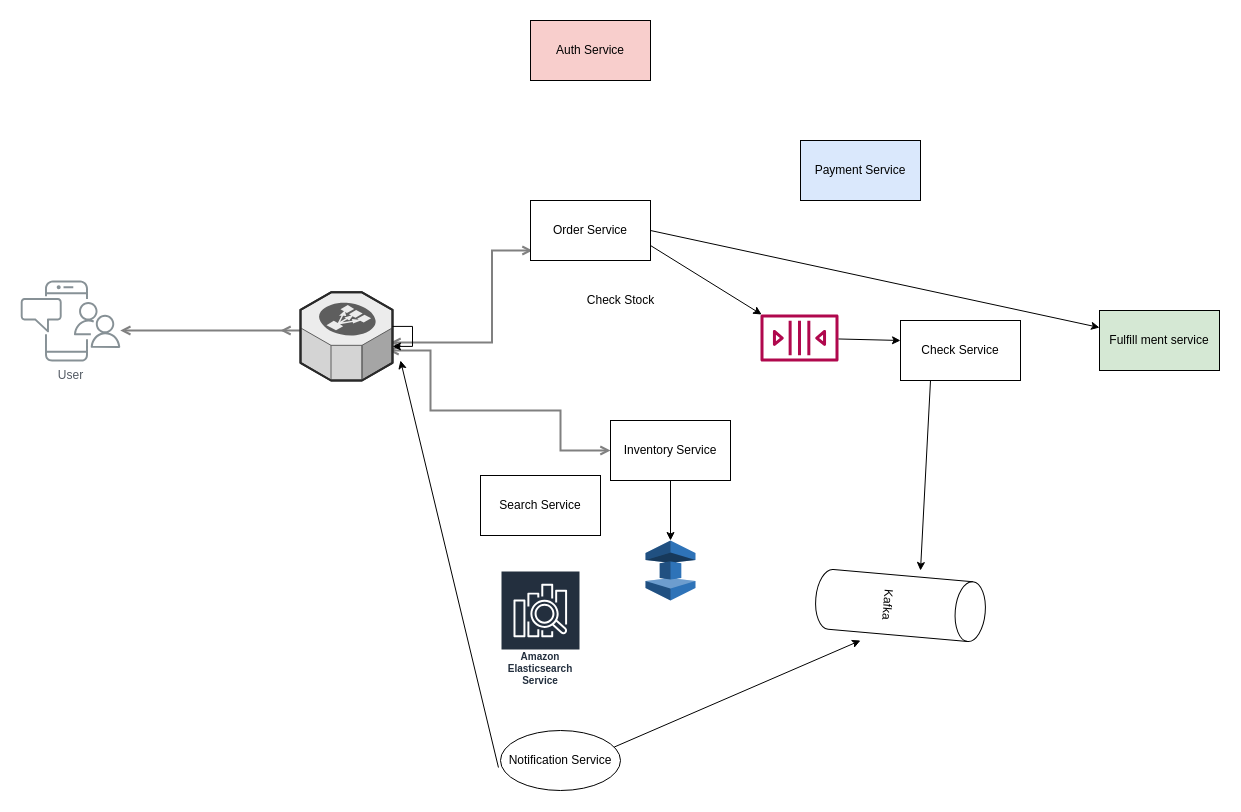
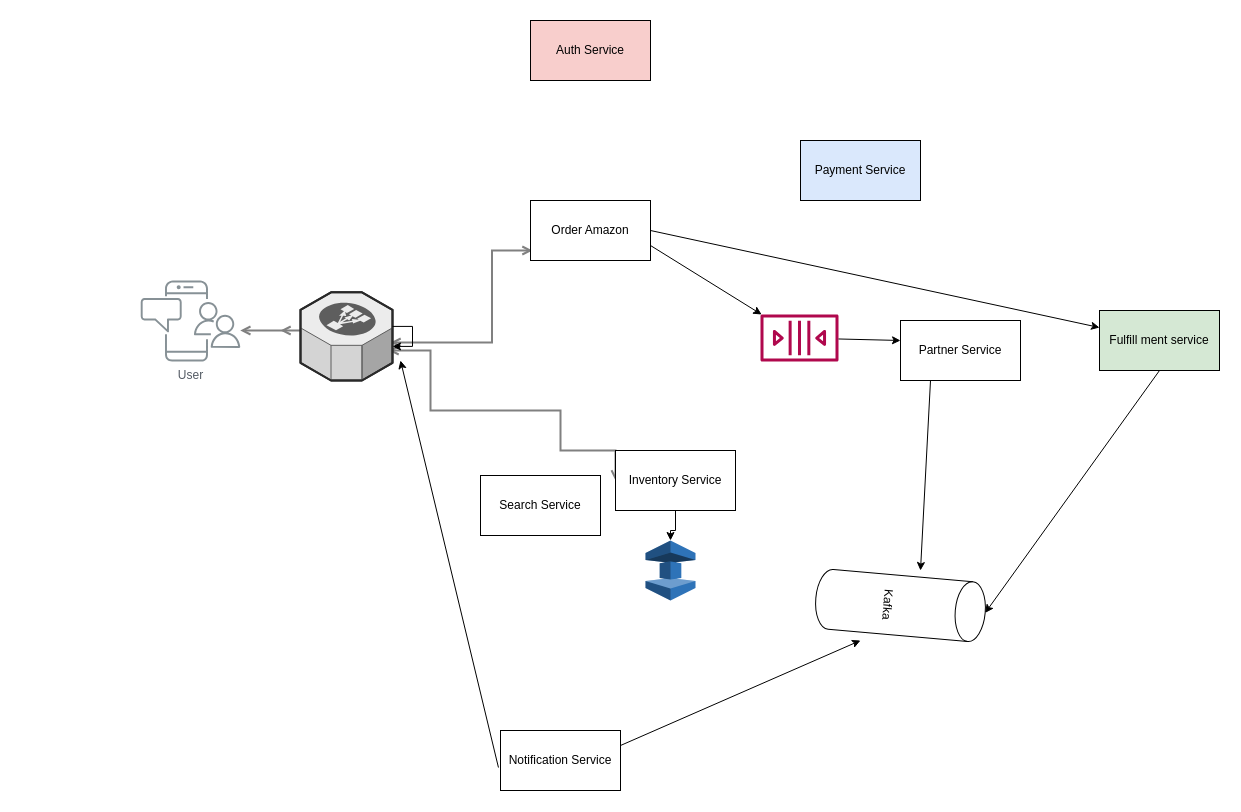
(591, 231) -> (591, 231)
(621, 301) -> none
(71, 321) -> (191, 321)
(961, 351) -> (961, 351)
(671, 451) -> (676, 481)
none -> (1074, 489)
(541, 631) -> none
(561, 761) -> (561, 761)
